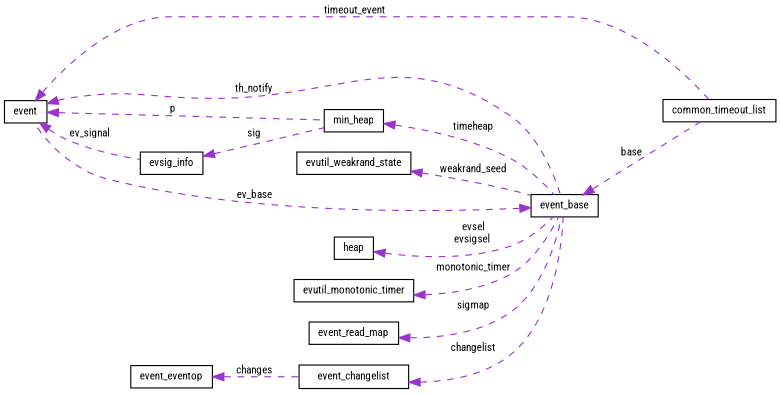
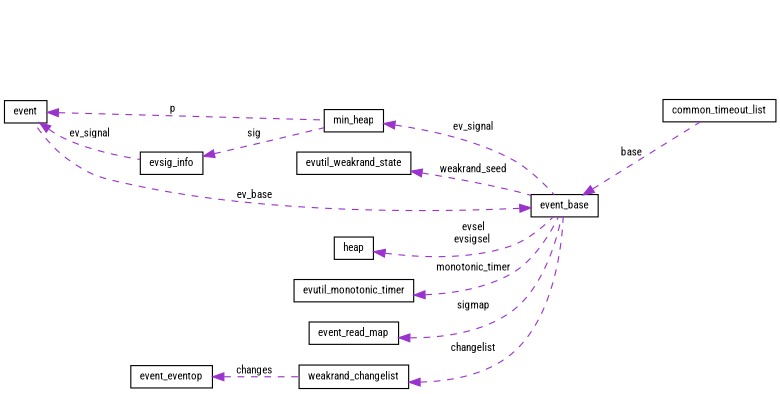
(377, 17) -> none
(335, 84) -> none
(472, 127) -> (472, 127)
(354, 377) -> (354, 377)
